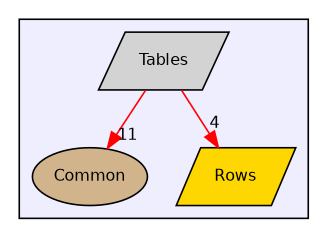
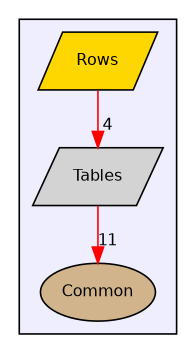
(196, 112) -> (98, 111)
